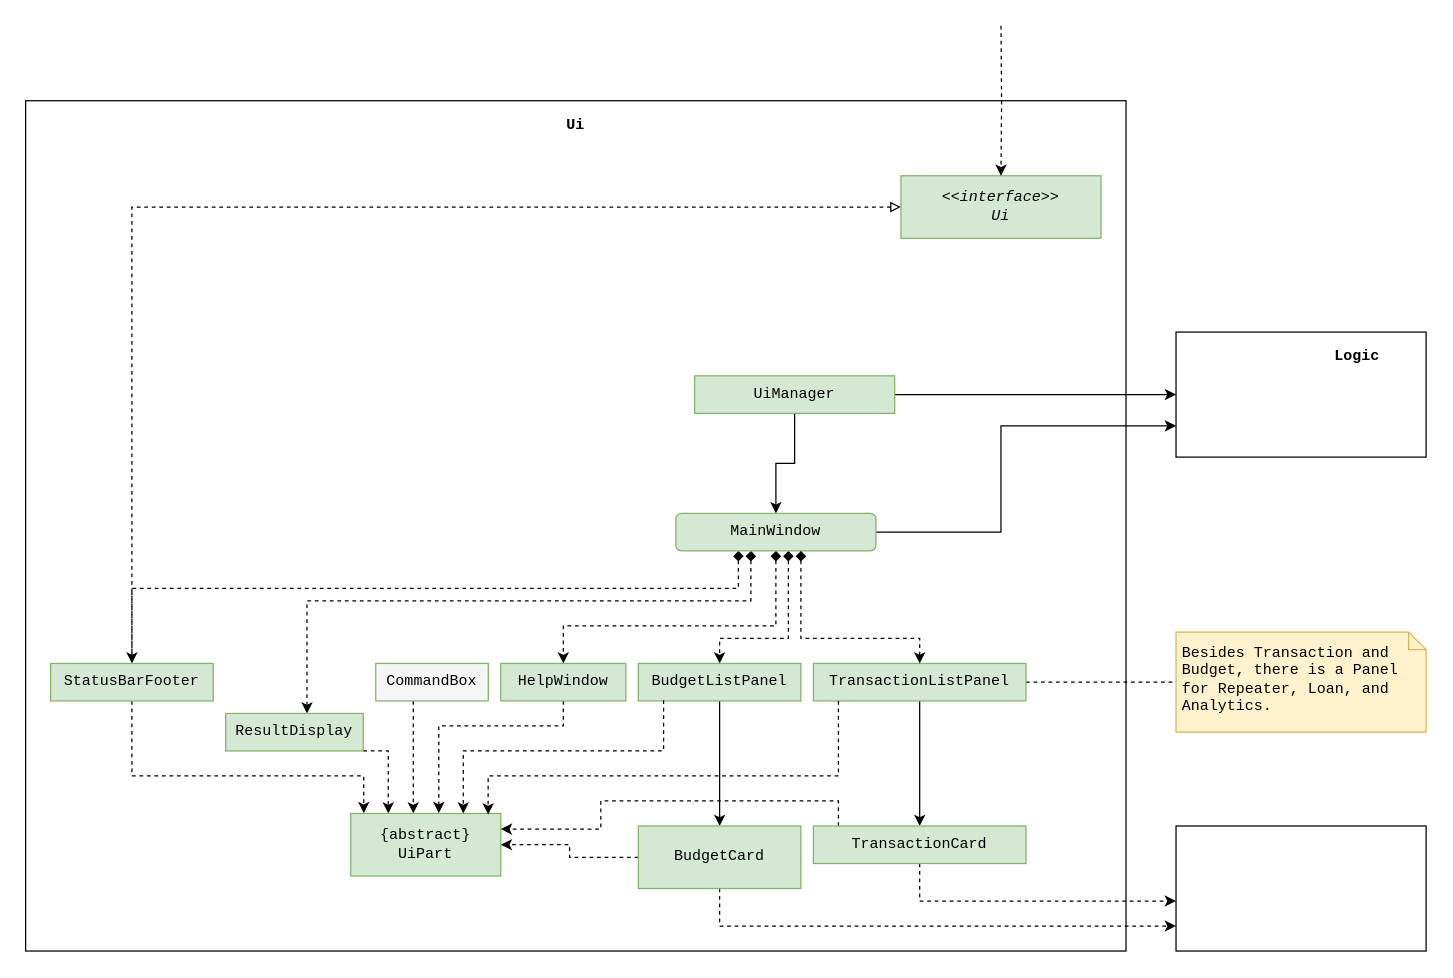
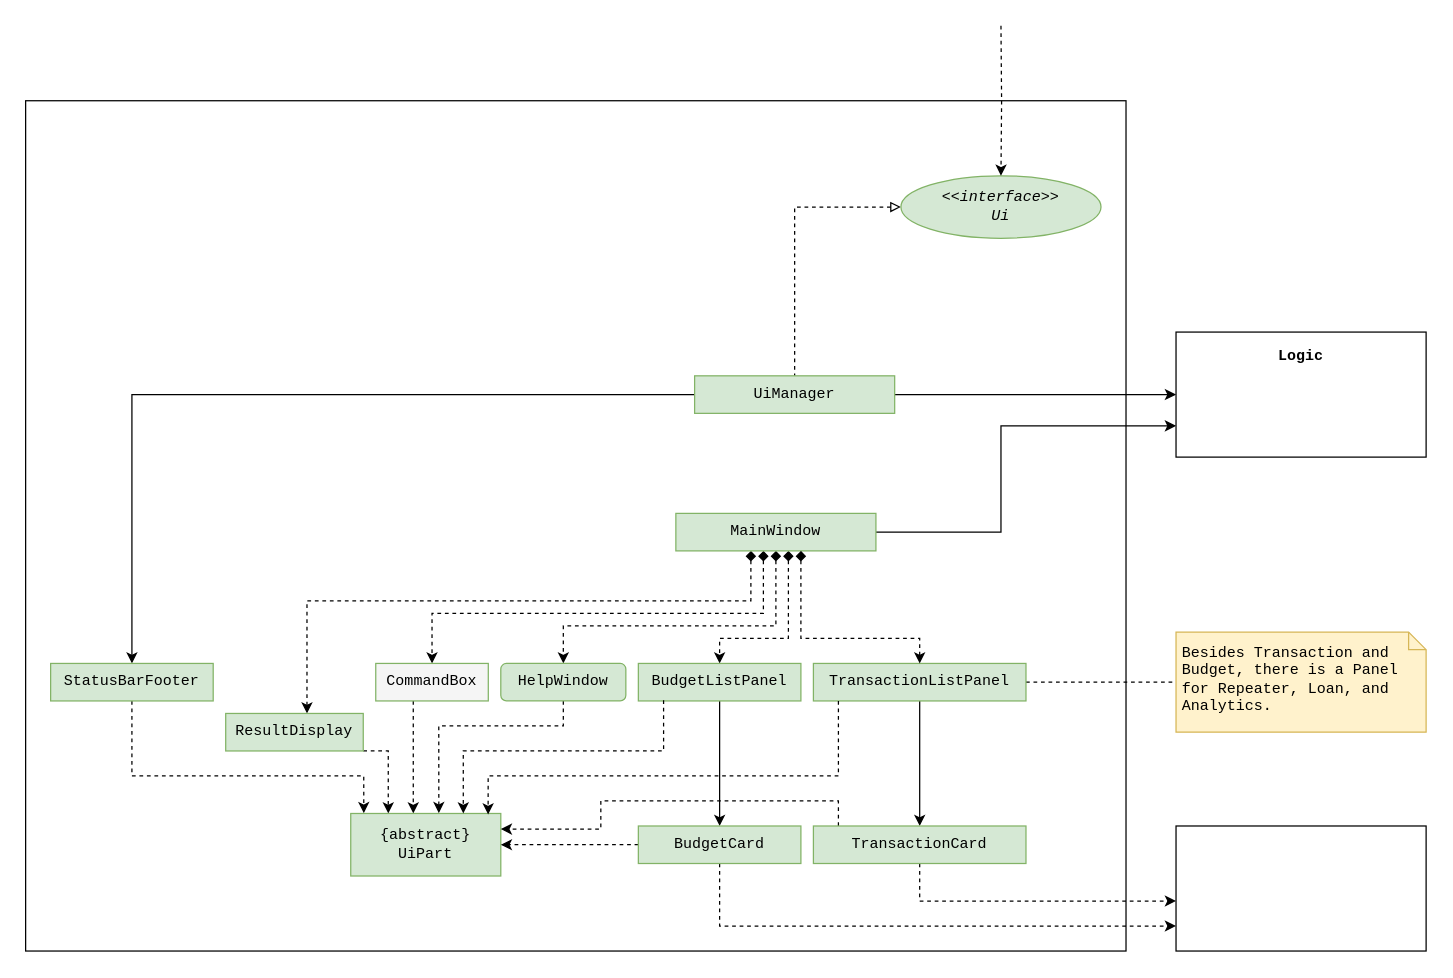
(576, 126) -> none
(372, 207) -> (794, 290)
(1001, 207) -> (1001, 207)
(1357, 357) -> (1301, 357)
(789, 463) -> (414, 394)
(776, 532) -> (776, 532)
(450, 588) -> none
none -> (603, 613)
(563, 682) -> (563, 682)
(719, 857) -> (719, 844)
